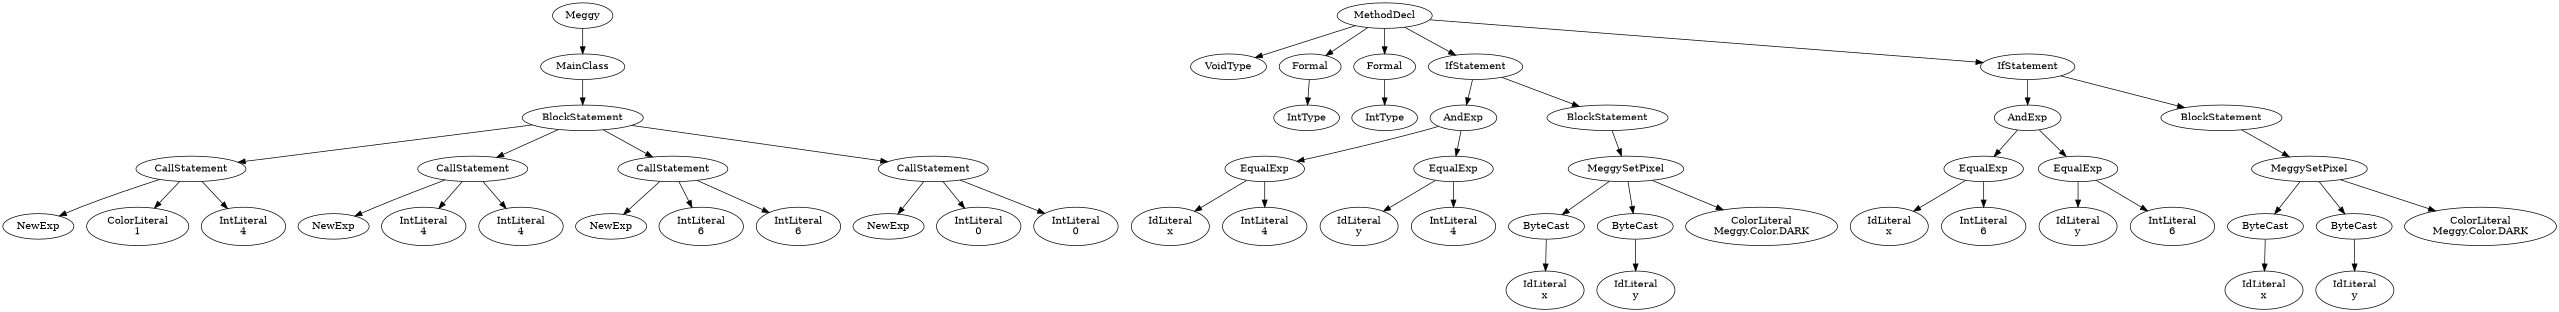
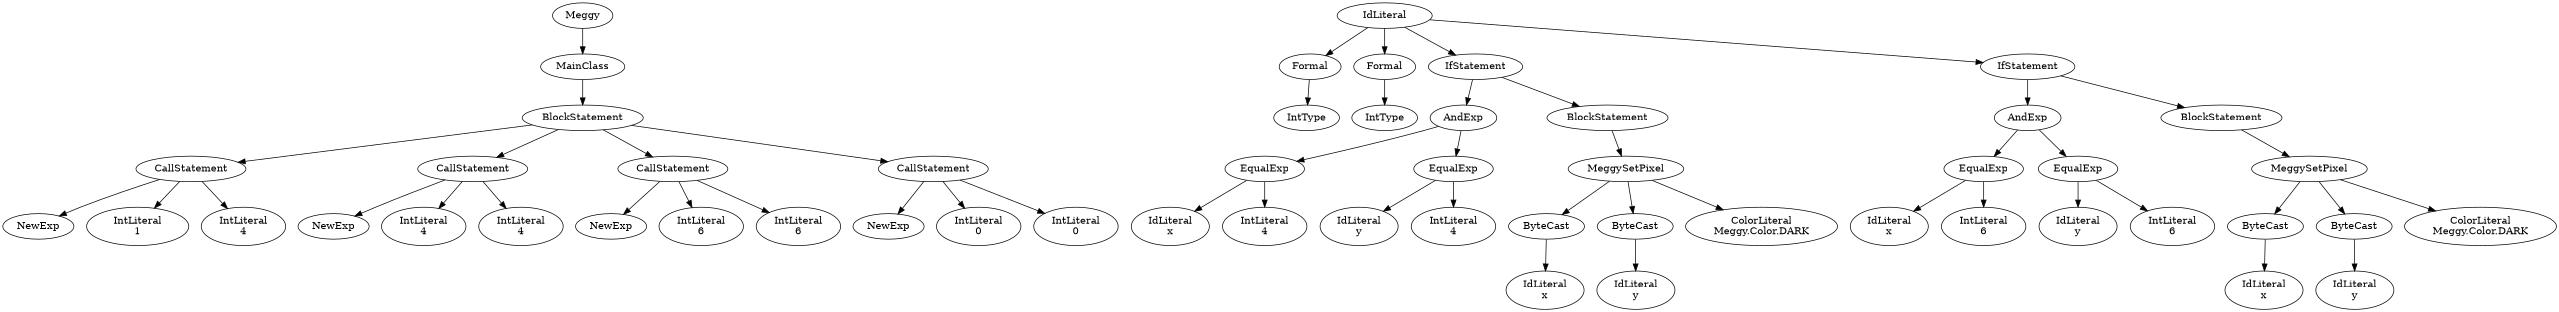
(1385, 16) -> (1385, 16)
(1229, 67) -> none
(138, 226) -> (138, 226)
